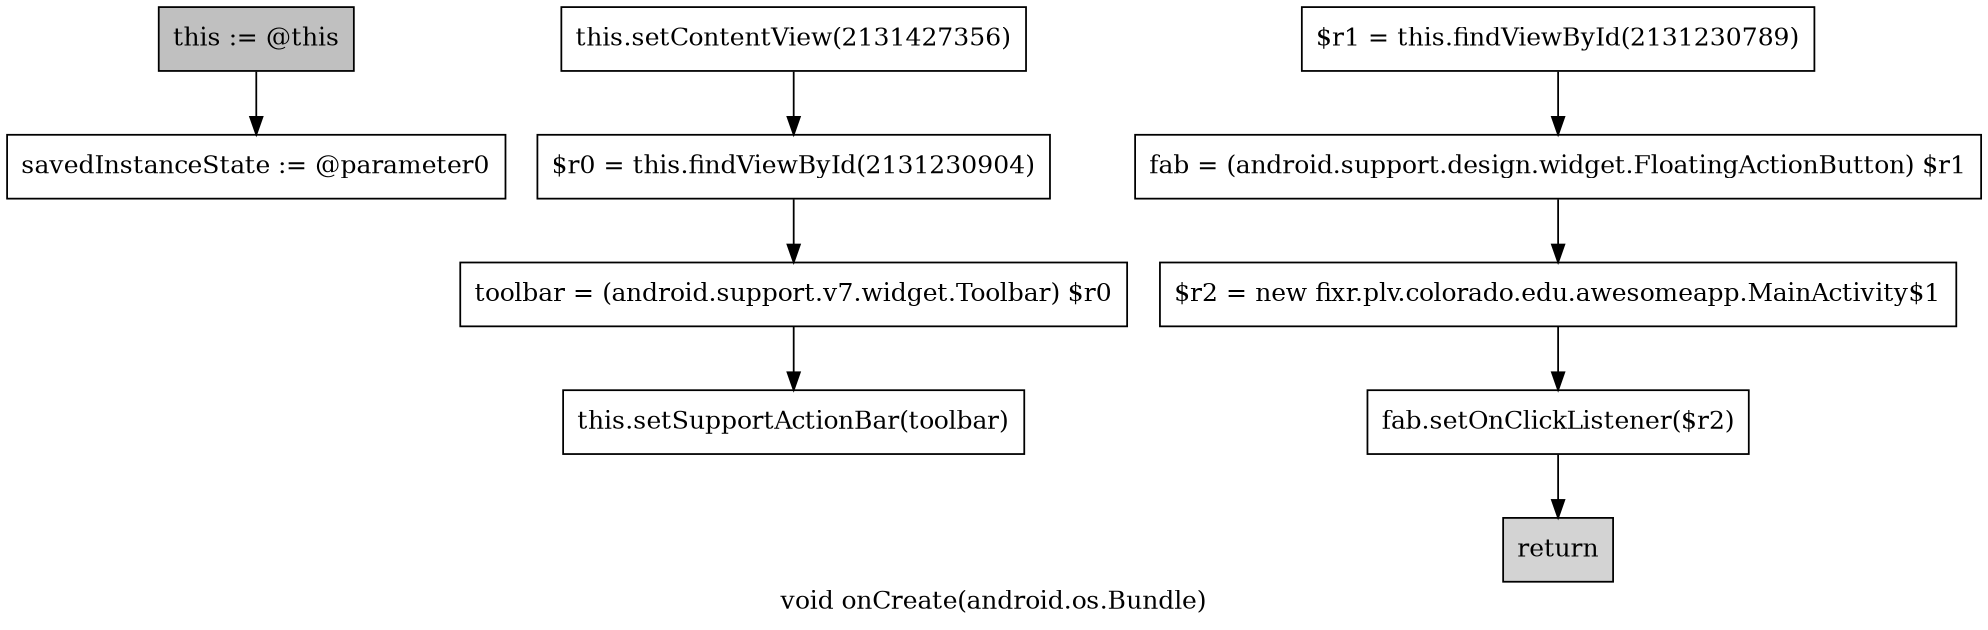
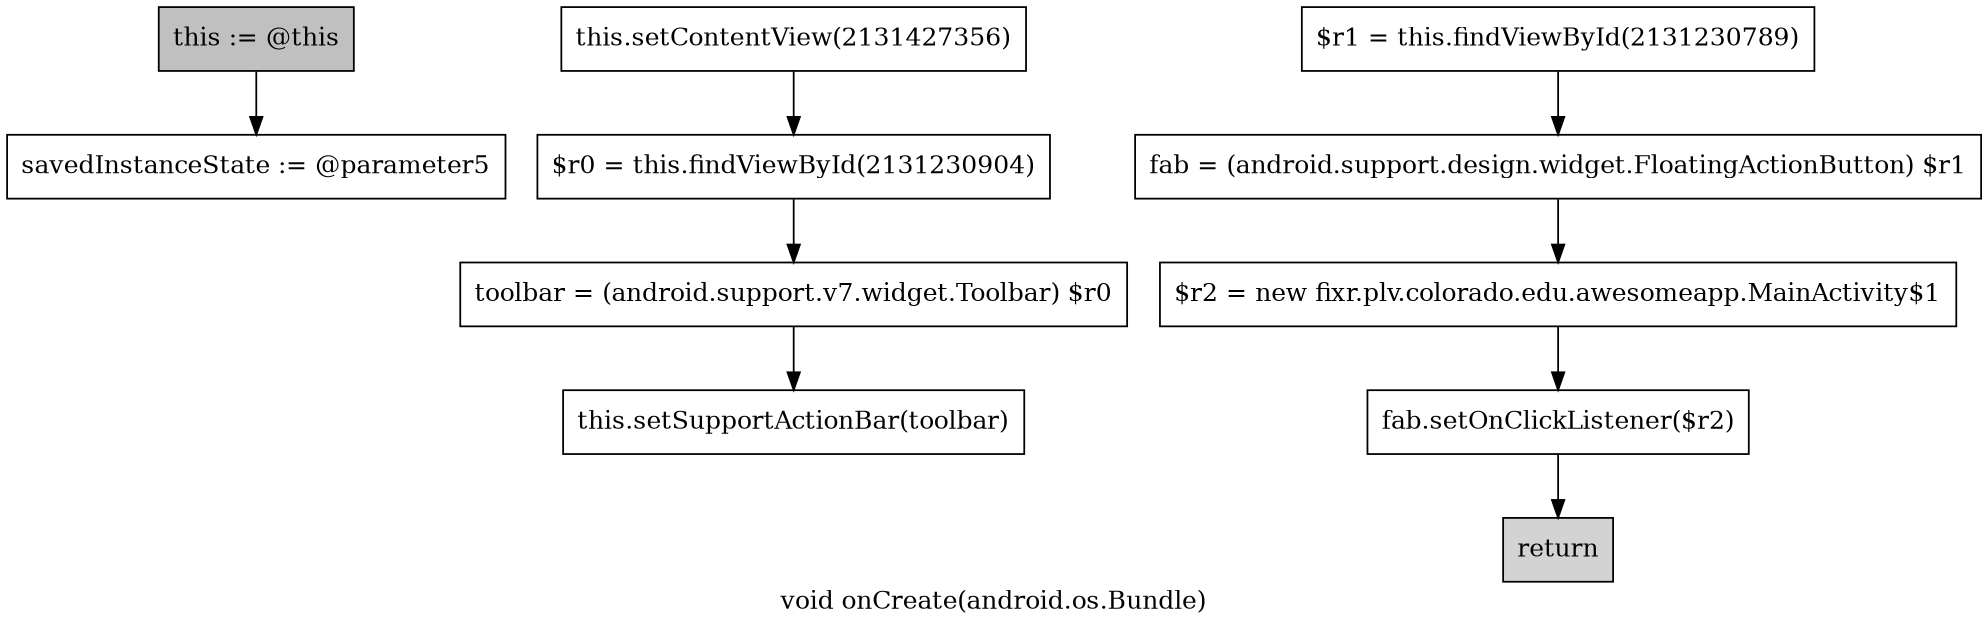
(256, 167) -> (256, 167)
